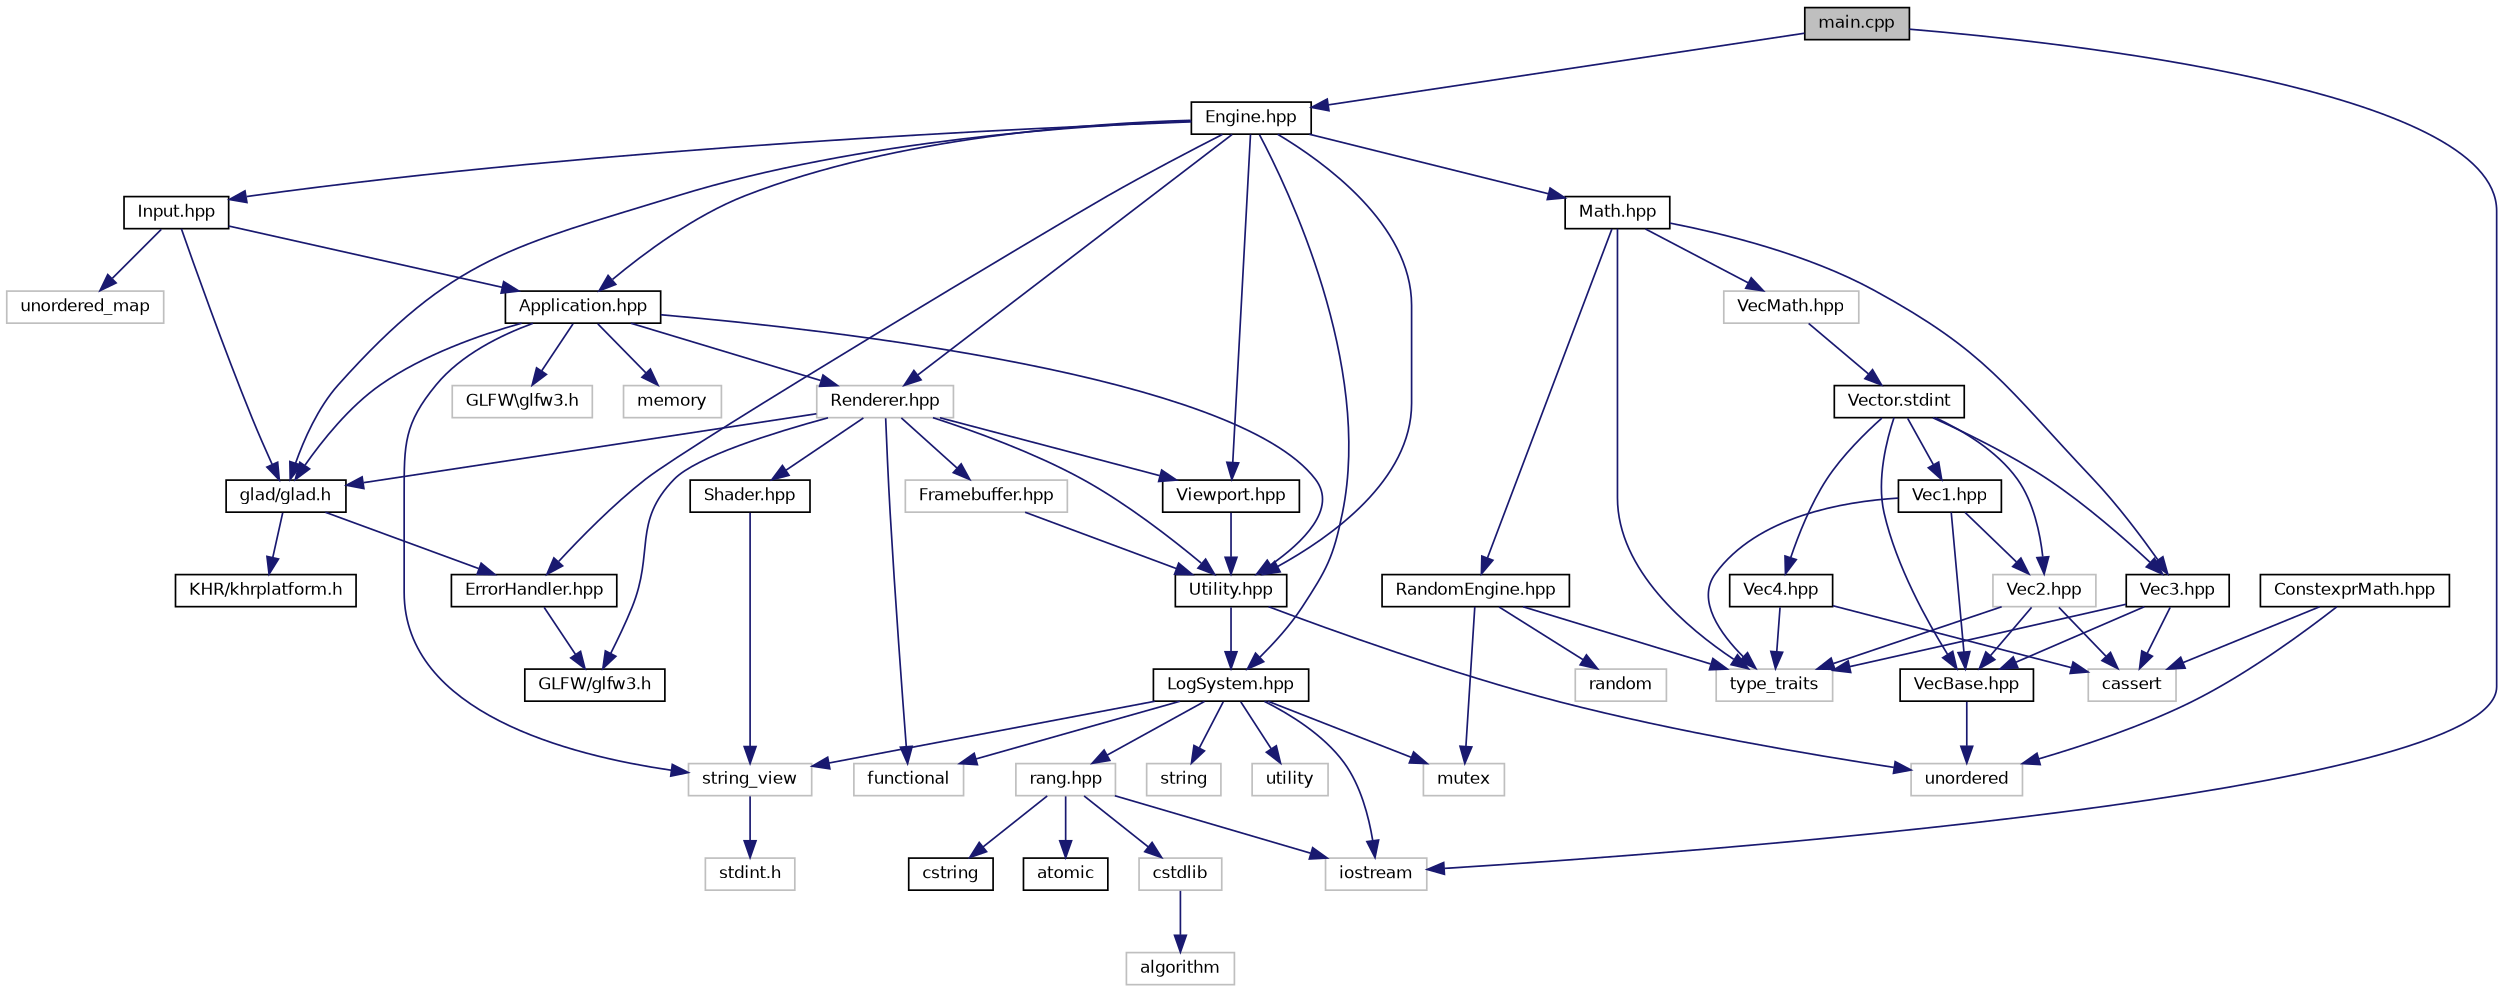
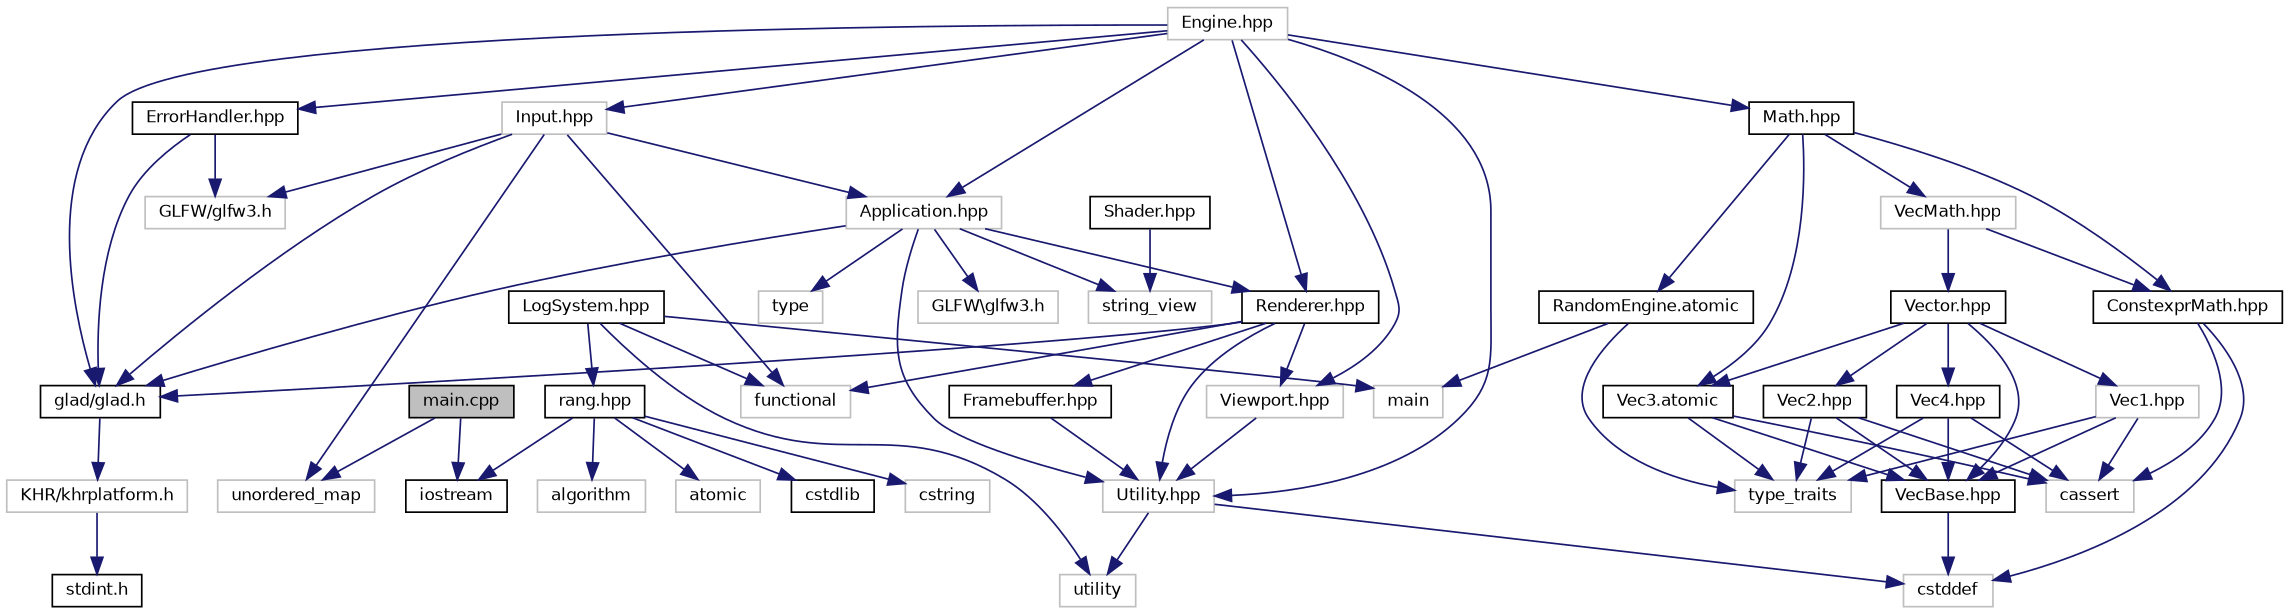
(1566, 69) -> (386, 445)
(1251, 118) -> (1228, 24)
(176, 213) -> (554, 118)
none -> (659, 242)
none -> (2060, 257)
(583, 307) -> (924, 213)
(1346, 401) -> none
(672, 402) -> (791, 307)
(885, 402) -> (1310, 307)
(1899, 402) -> (1948, 307)
none -> (1948, 436)
(825, 444) -> none
(1617, 467) -> (2015, 188)
(667, 488) -> (393, 163)
(986, 496) -> (1030, 402)
(1231, 496) -> (1275, 402)
(1950, 496) -> (2147, 402)
(391, 536) -> (112, 237)
(1991, 537) -> (2123, 442)
(266, 591) -> (97, 496)
(1231, 591) -> (1158, 496)
(1476, 591) -> (1646, 307)
(2044, 591) -> (1815, 402)
(2178, 591) -> (1668, 402)
(1231, 629) -> (1133, 536)
(595, 685) -> (215, 213)
(1621, 685) -> none
(992, 732) -> none
(1338, 756) -> none
(1066, 780) -> (595, 402)
(1184, 780) -> none
(1464, 780) -> (1408, 402)
(1967, 780) -> (1948, 591)
(750, 818) -> (97, 535)
(750, 874) -> (97, 591)
(951, 874) -> (948, 496)
(1066, 874) -> (718, 496)
(1180, 874) -> (833, 496)
(1376, 874) -> (456, 496)
(1180, 913) -> (593, 440)
